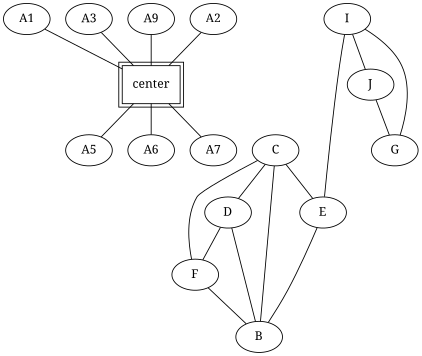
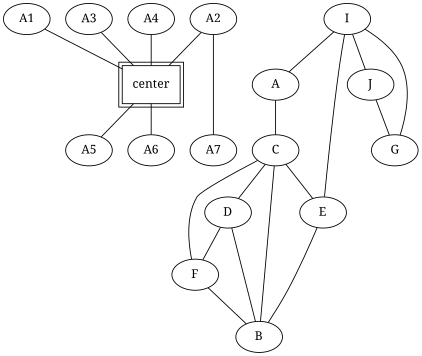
(151, 19) -> (151, 19)
none -> (276, 85)
(185, 120) -> (213, 85)
